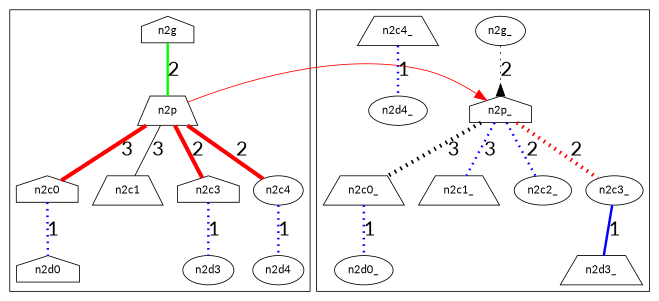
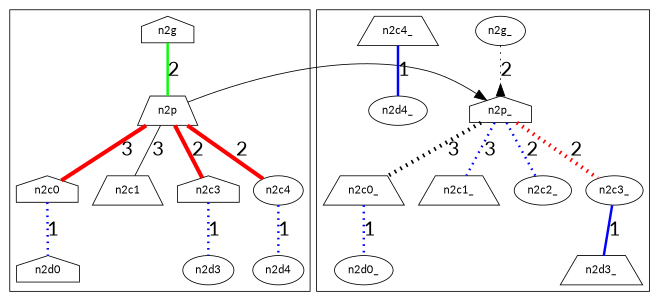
(333, 66) -> (333, 66)
(398, 71) -> (398, 71)
